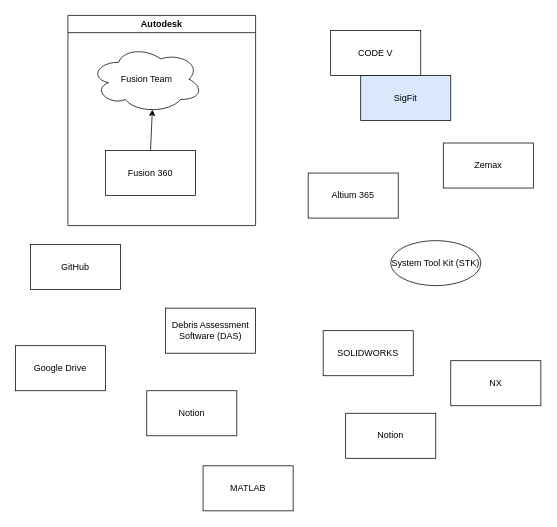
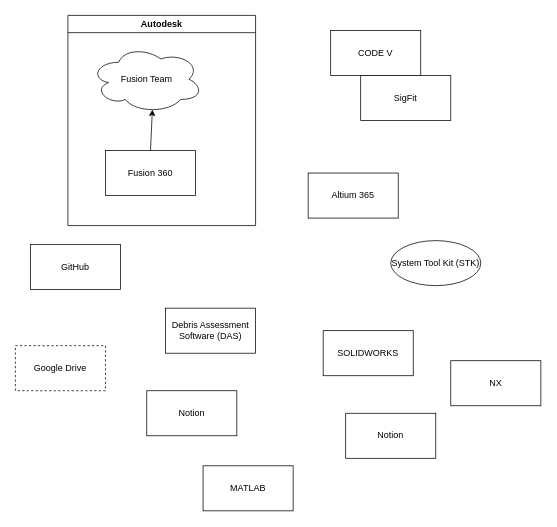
(405, 98) -> (405, 98)
(488, 165) -> none
(60, 368) -> (60, 368)
